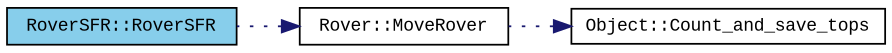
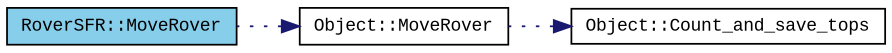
(122, 26) -> (122, 26)
(404, 26) -> (404, 26)
